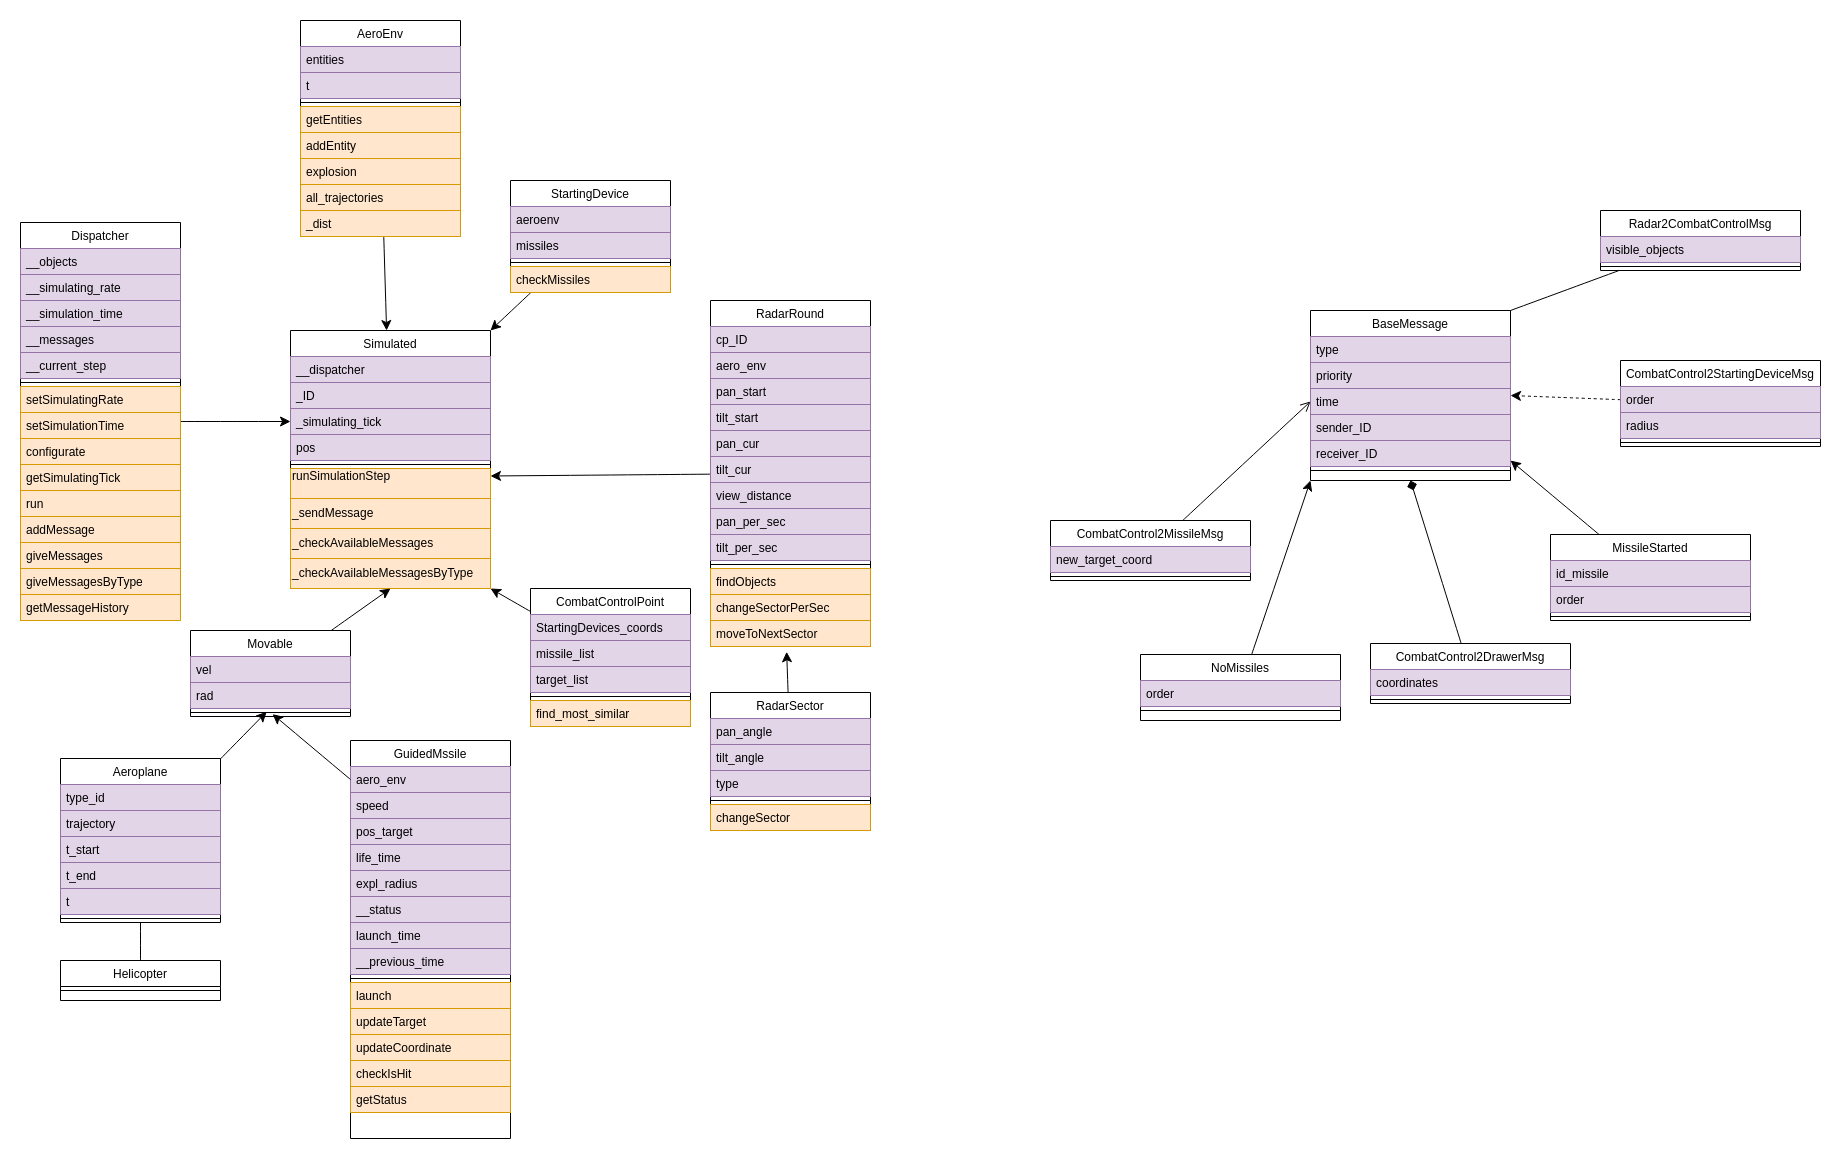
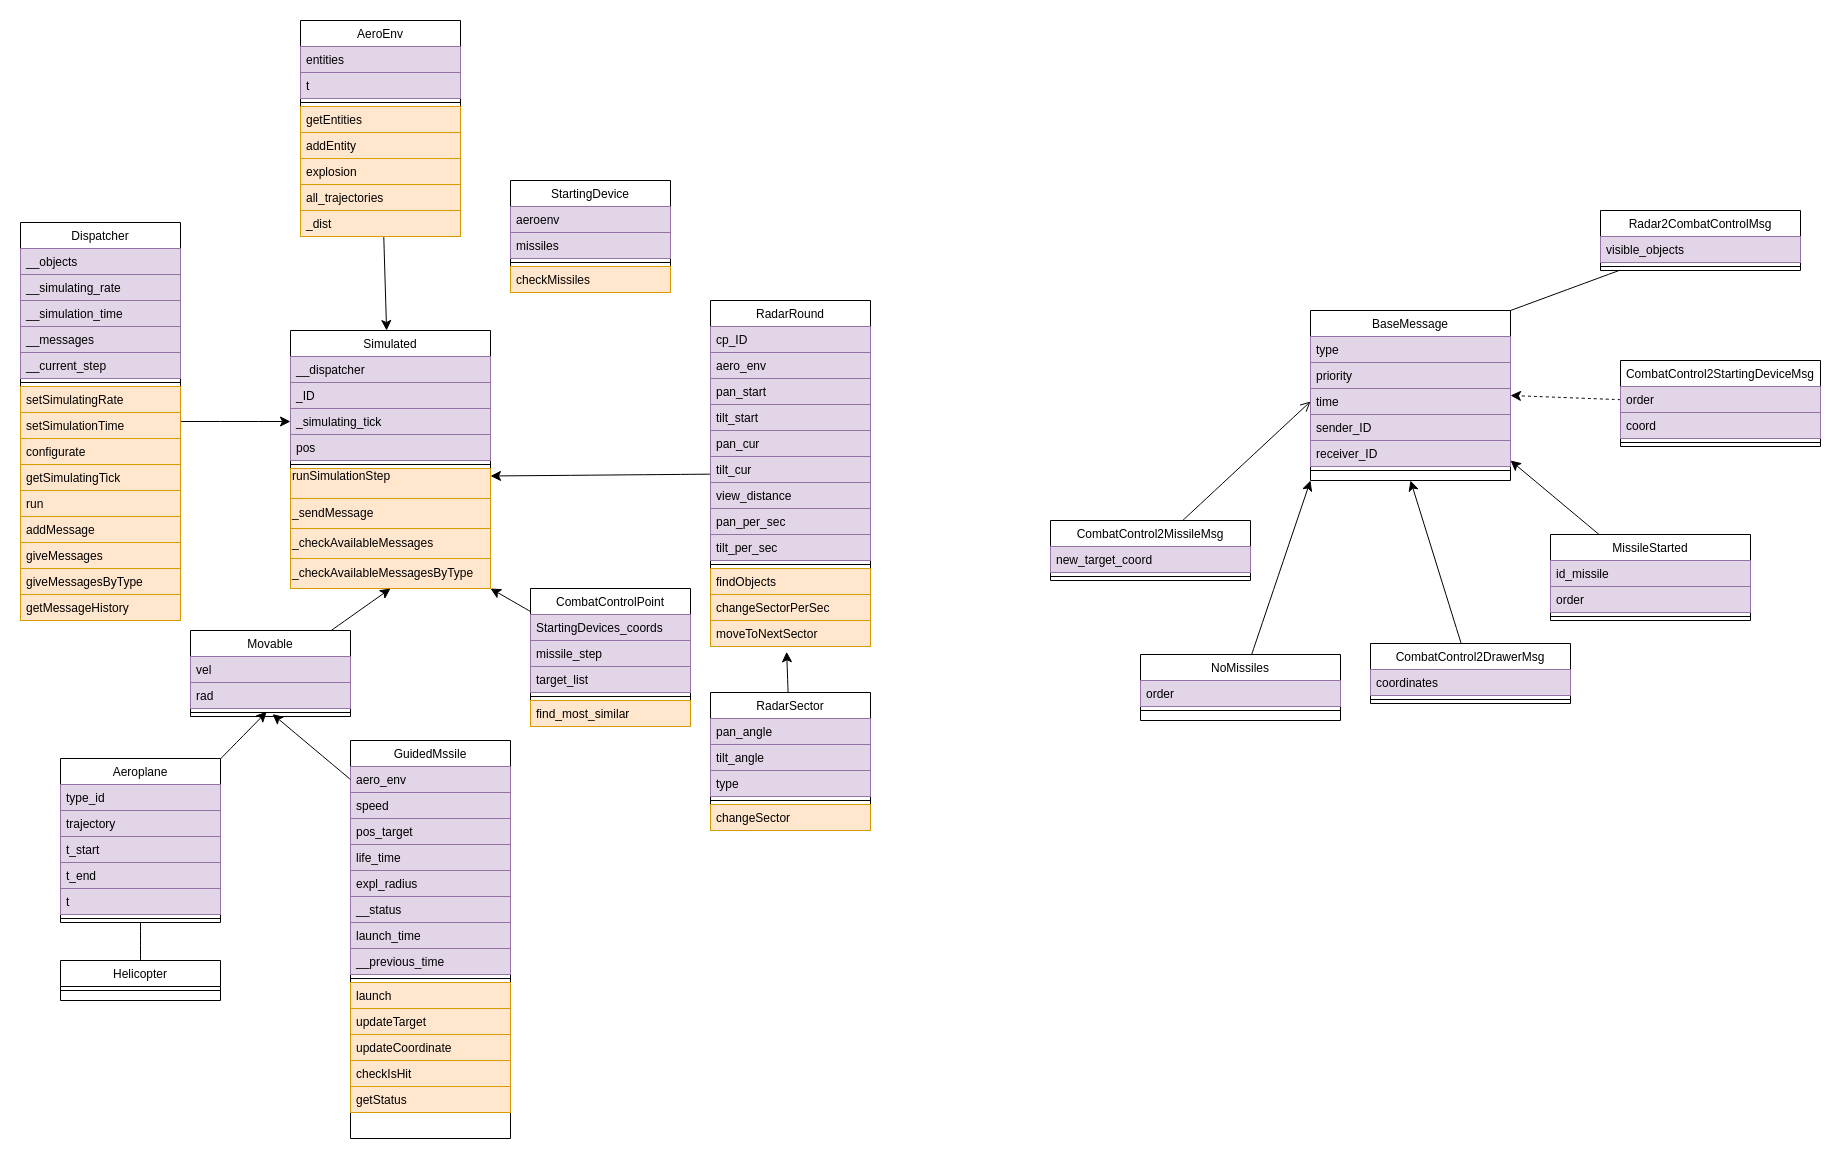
(512, 310) -> none
(1645, 426) -> (1643, 426)
(1414, 491) -> (1413, 490)
(569, 654) -> (572, 654)
